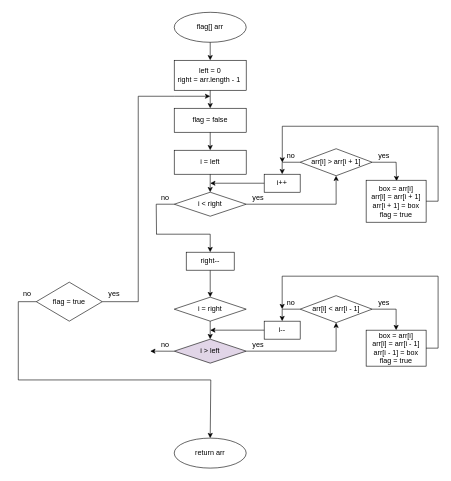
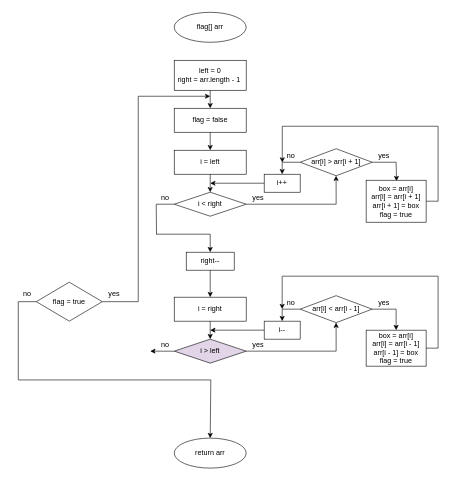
(210, 54) -> none
(210, 309) -> (210, 309)
